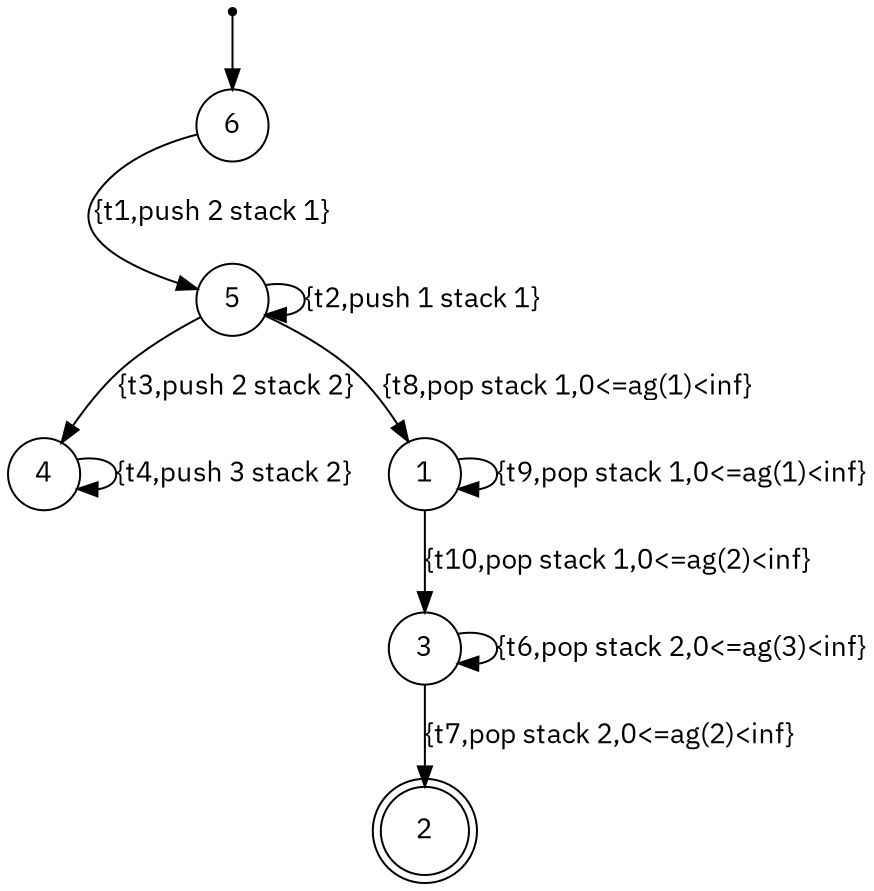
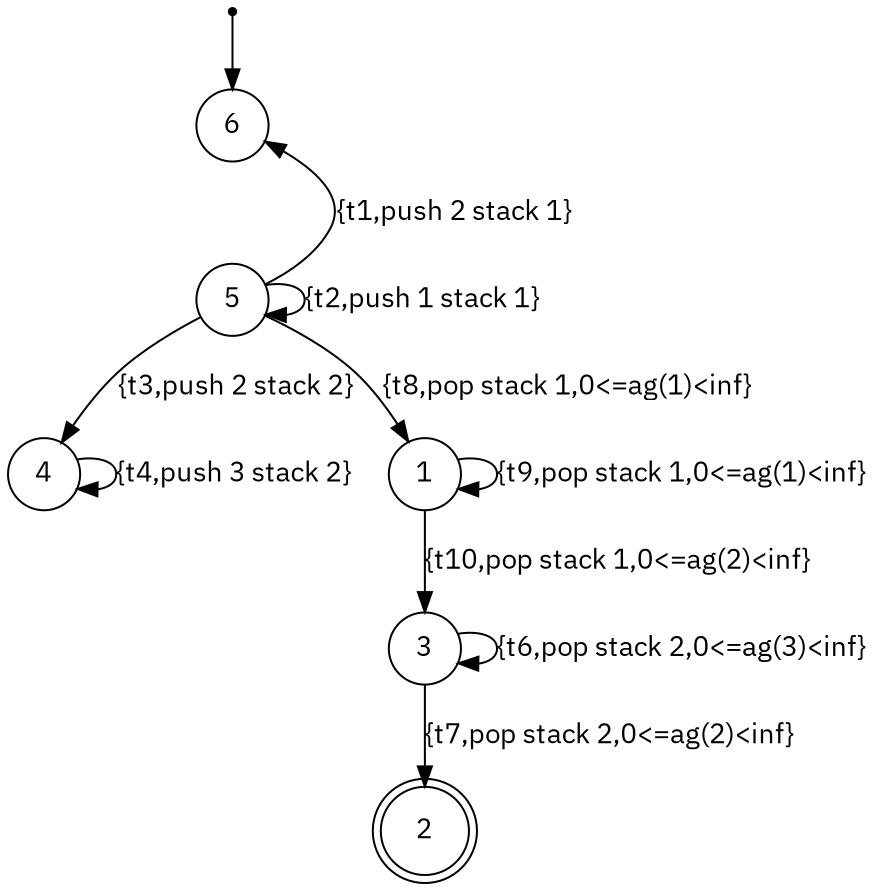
(92, 204) -> (333, 222)
